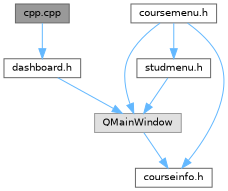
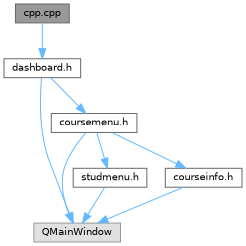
none -> (65, 92)
(153, 146) -> (145, 203)
